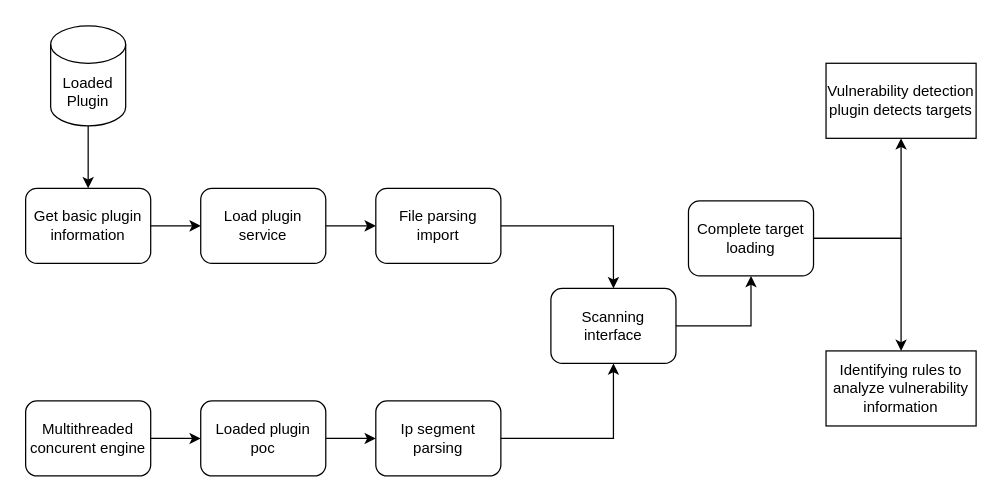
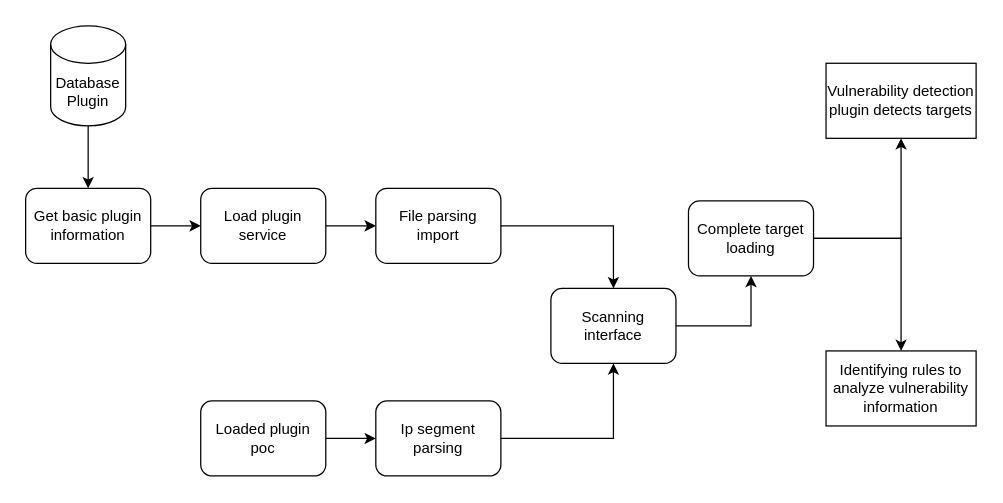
(88, 92) -> (88, 92)
(88, 438) -> none
(172, 438) -> none
